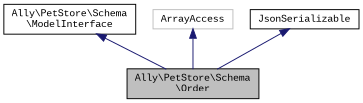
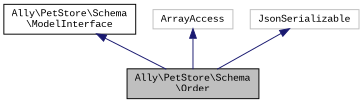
(305, 19) -> (305, 19)
